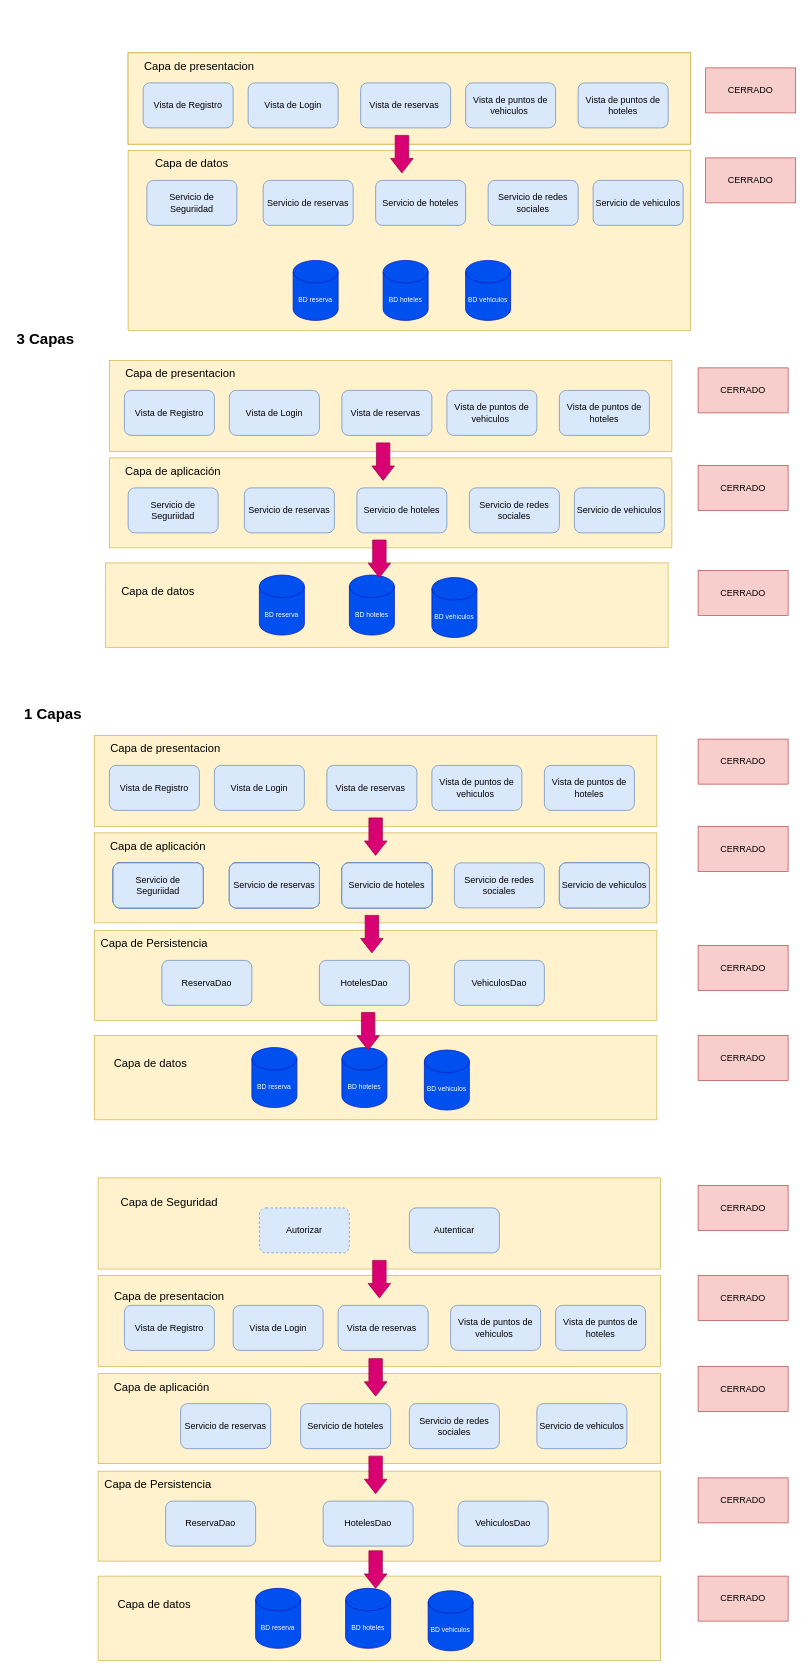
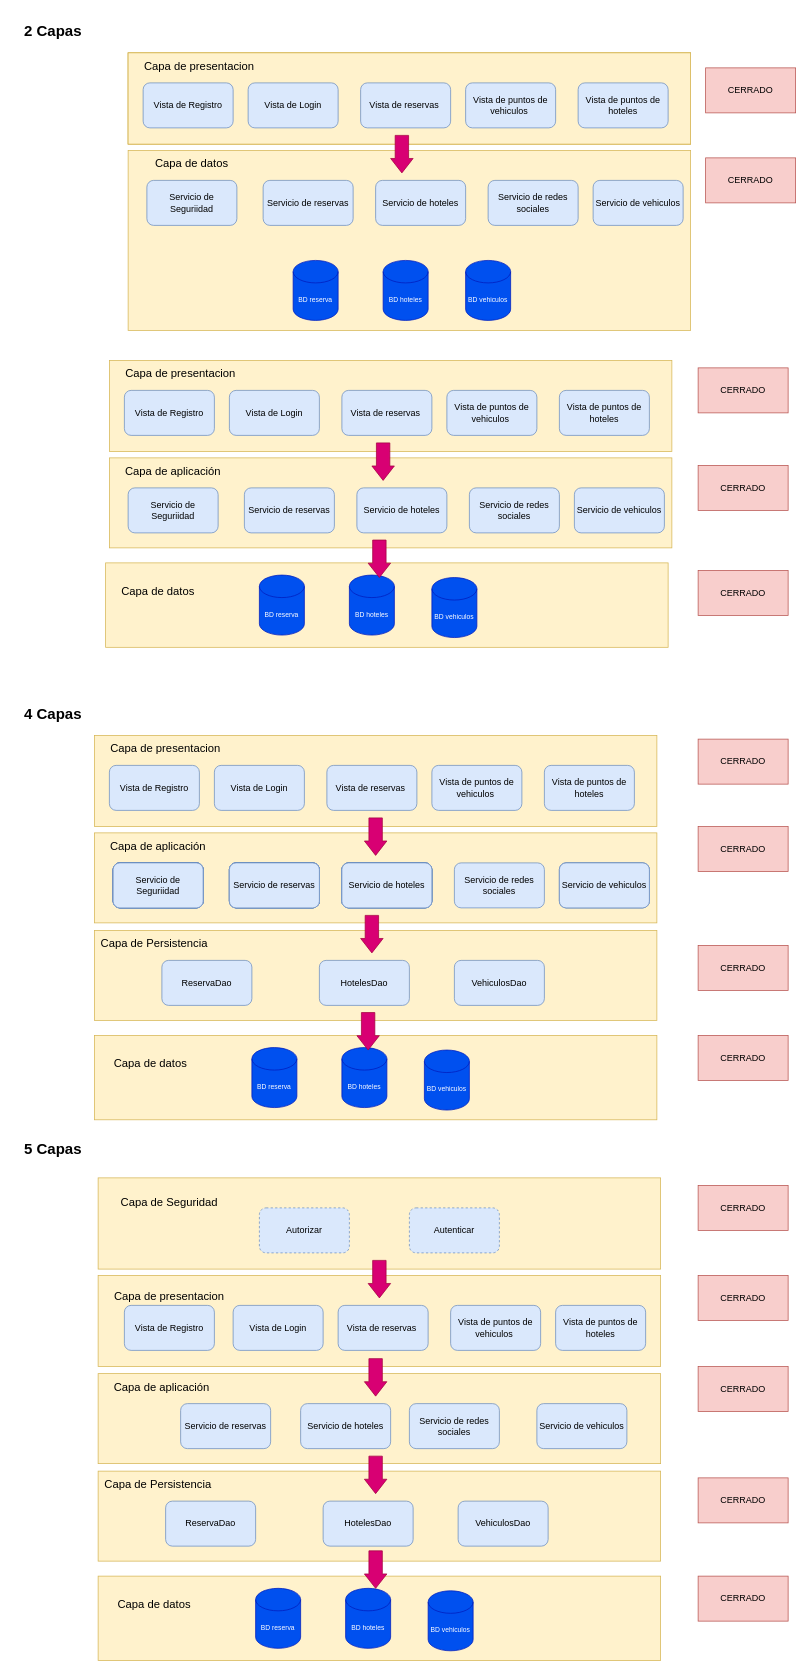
none -> (53, 30)
(45, 338) -> none
(53, 713) -> (53, 713)
none -> (53, 1148)
(454, 1230) -> (454, 1230)
